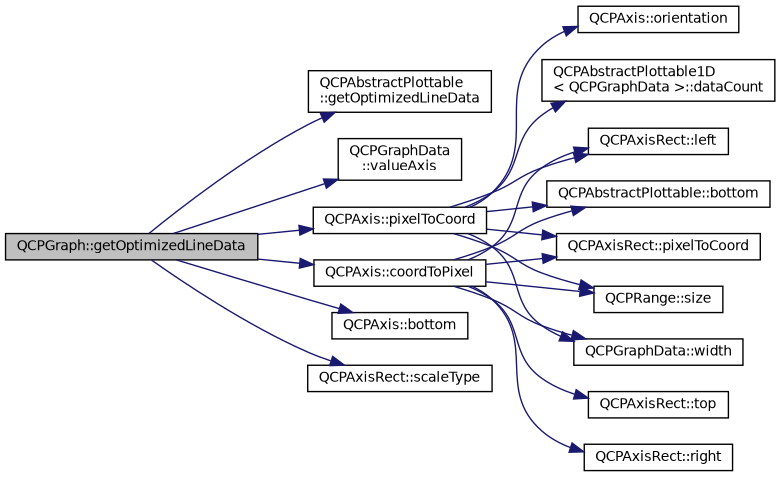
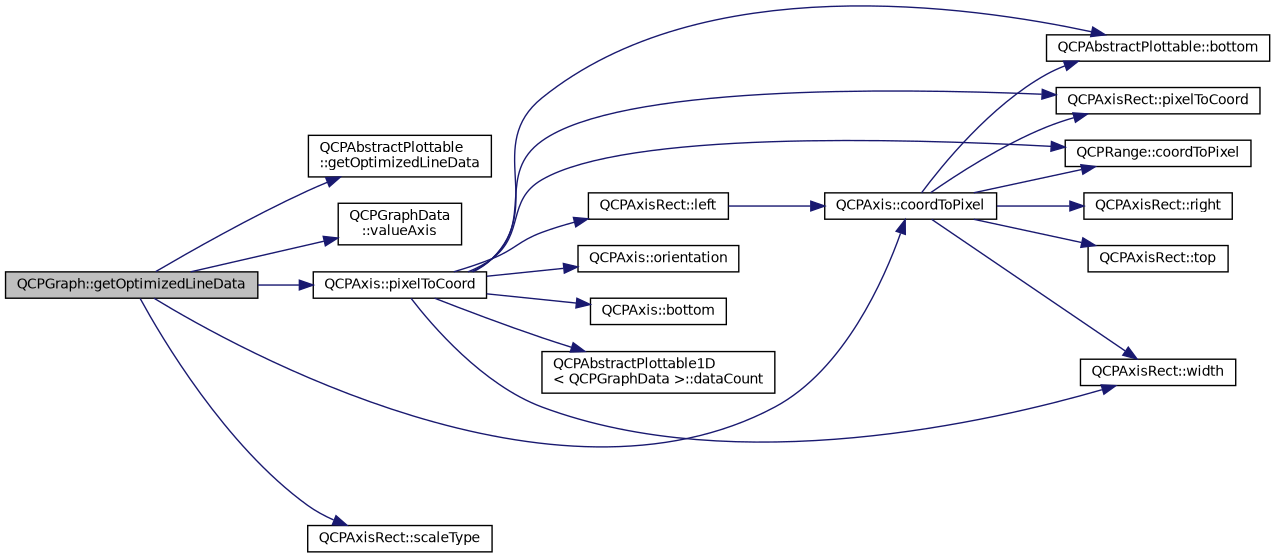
(519, 199) -> (770, 206)
(258, 285) -> (531, 298)
(658, 299) -> (1158, 153)
(658, 352) -> (1158, 372)
